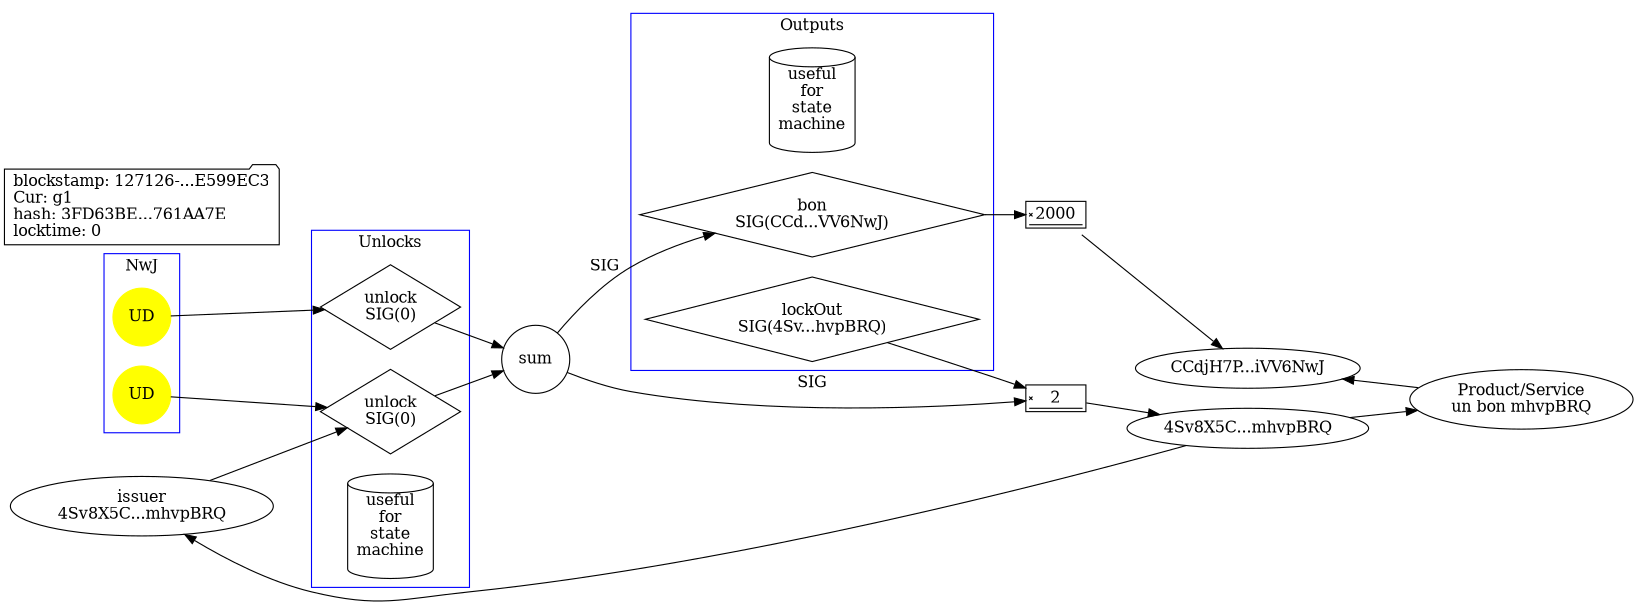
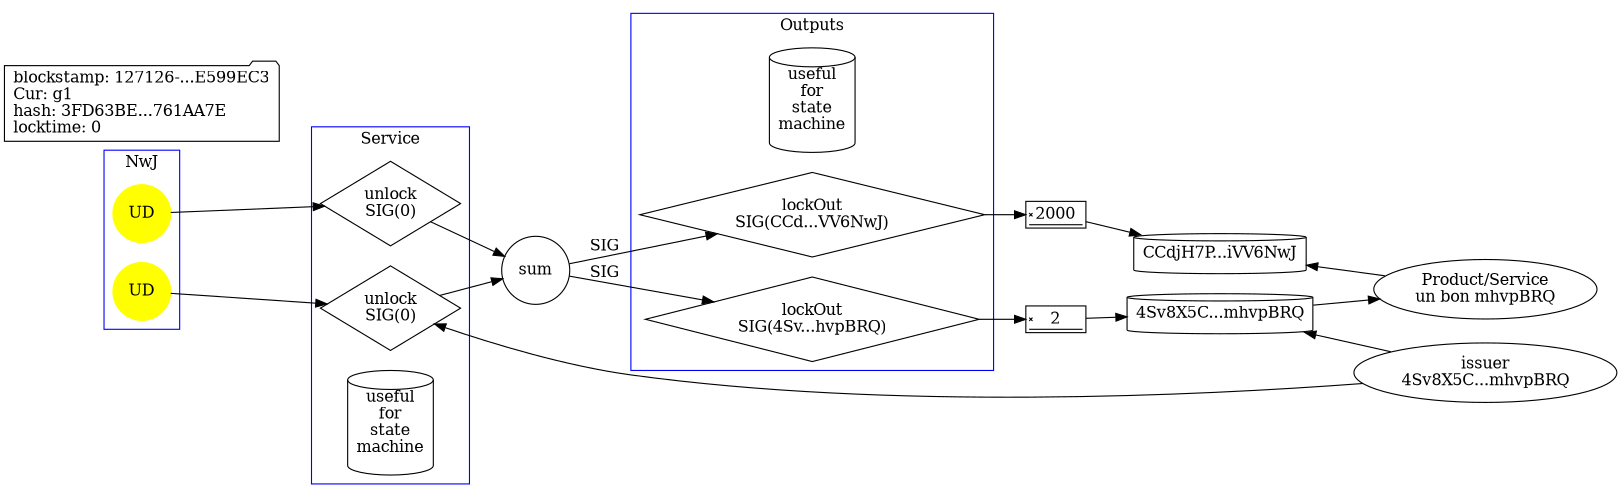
(812, 215) -> (812, 215)
(390, 243) -> (390, 140)
(1248, 368) -> (1220, 254)
(789, 407) -> (639, 289)
(1248, 428) -> (1220, 314)
(689, 560) -> (1353, 343)
